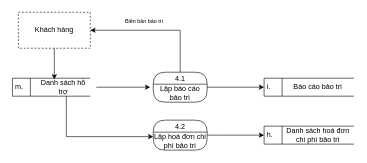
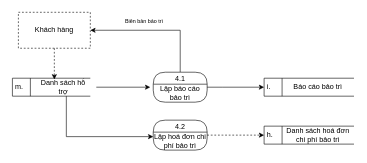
(54, 60) -> (54, 60)
(233, 135) -> (233, 135)
